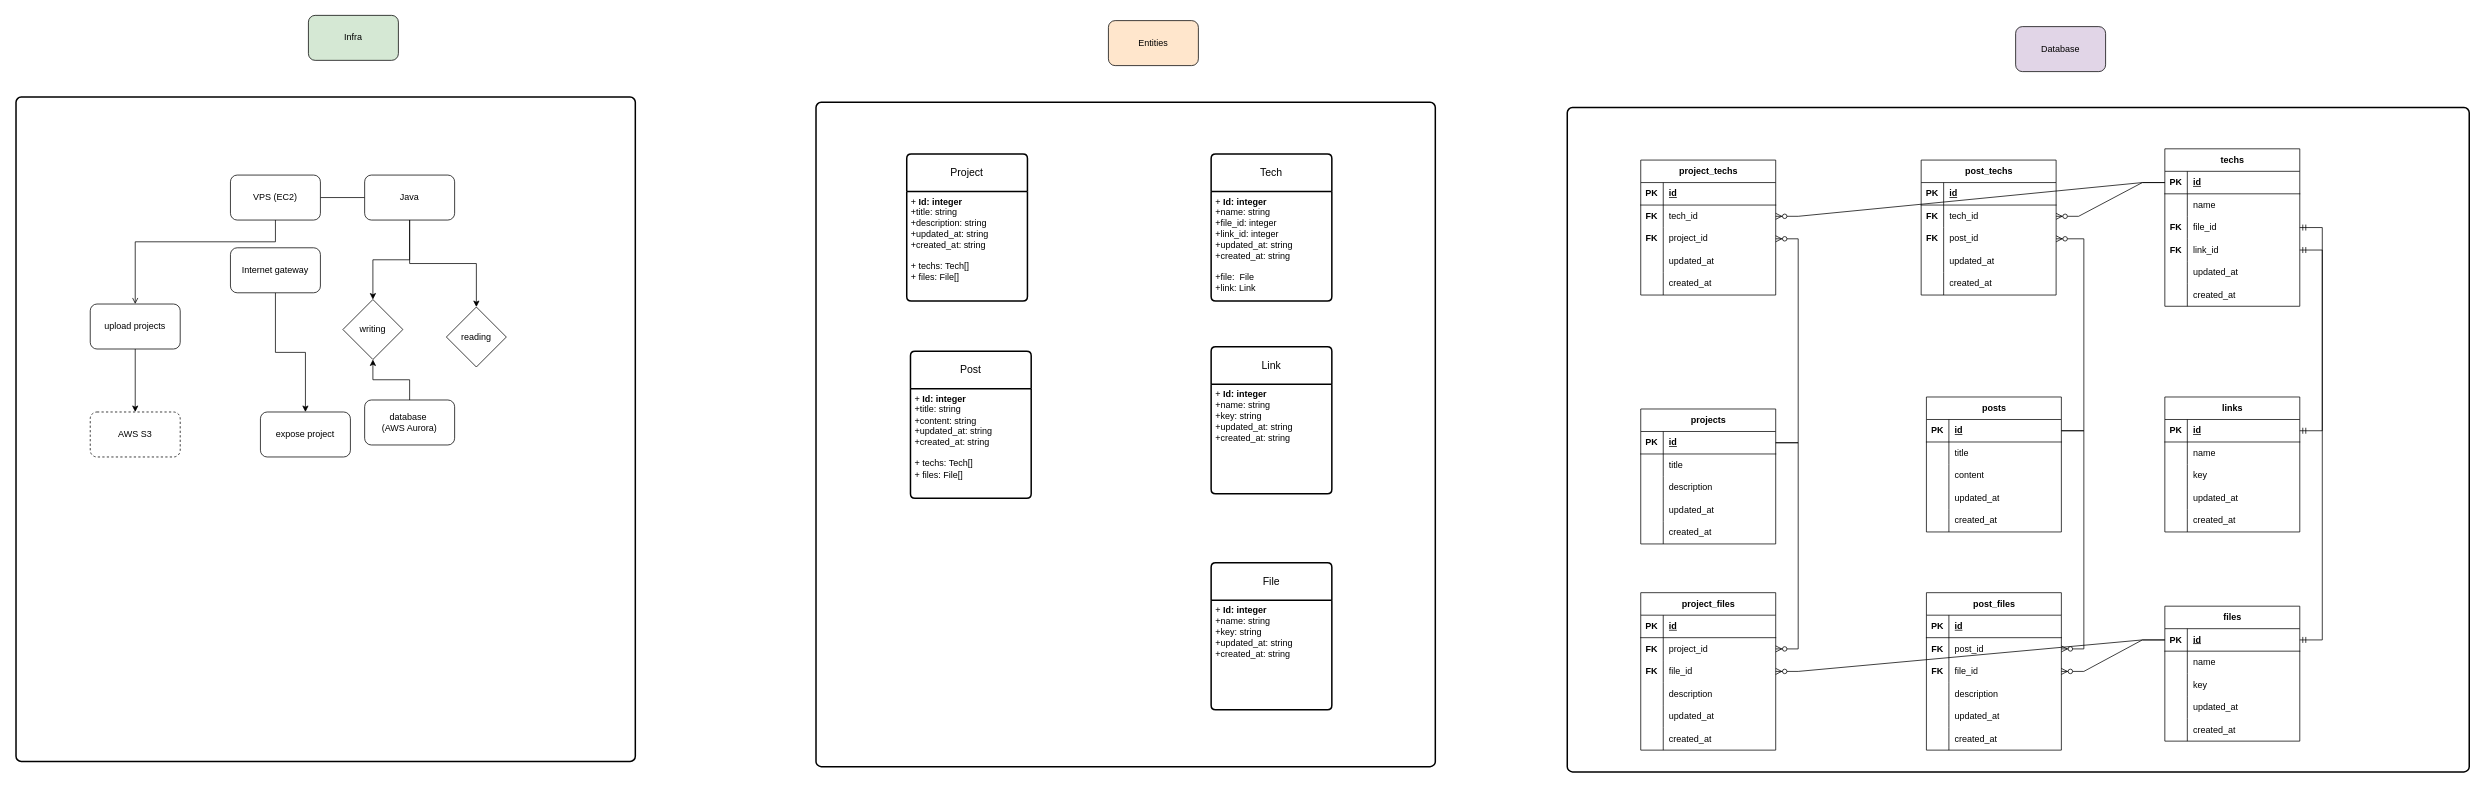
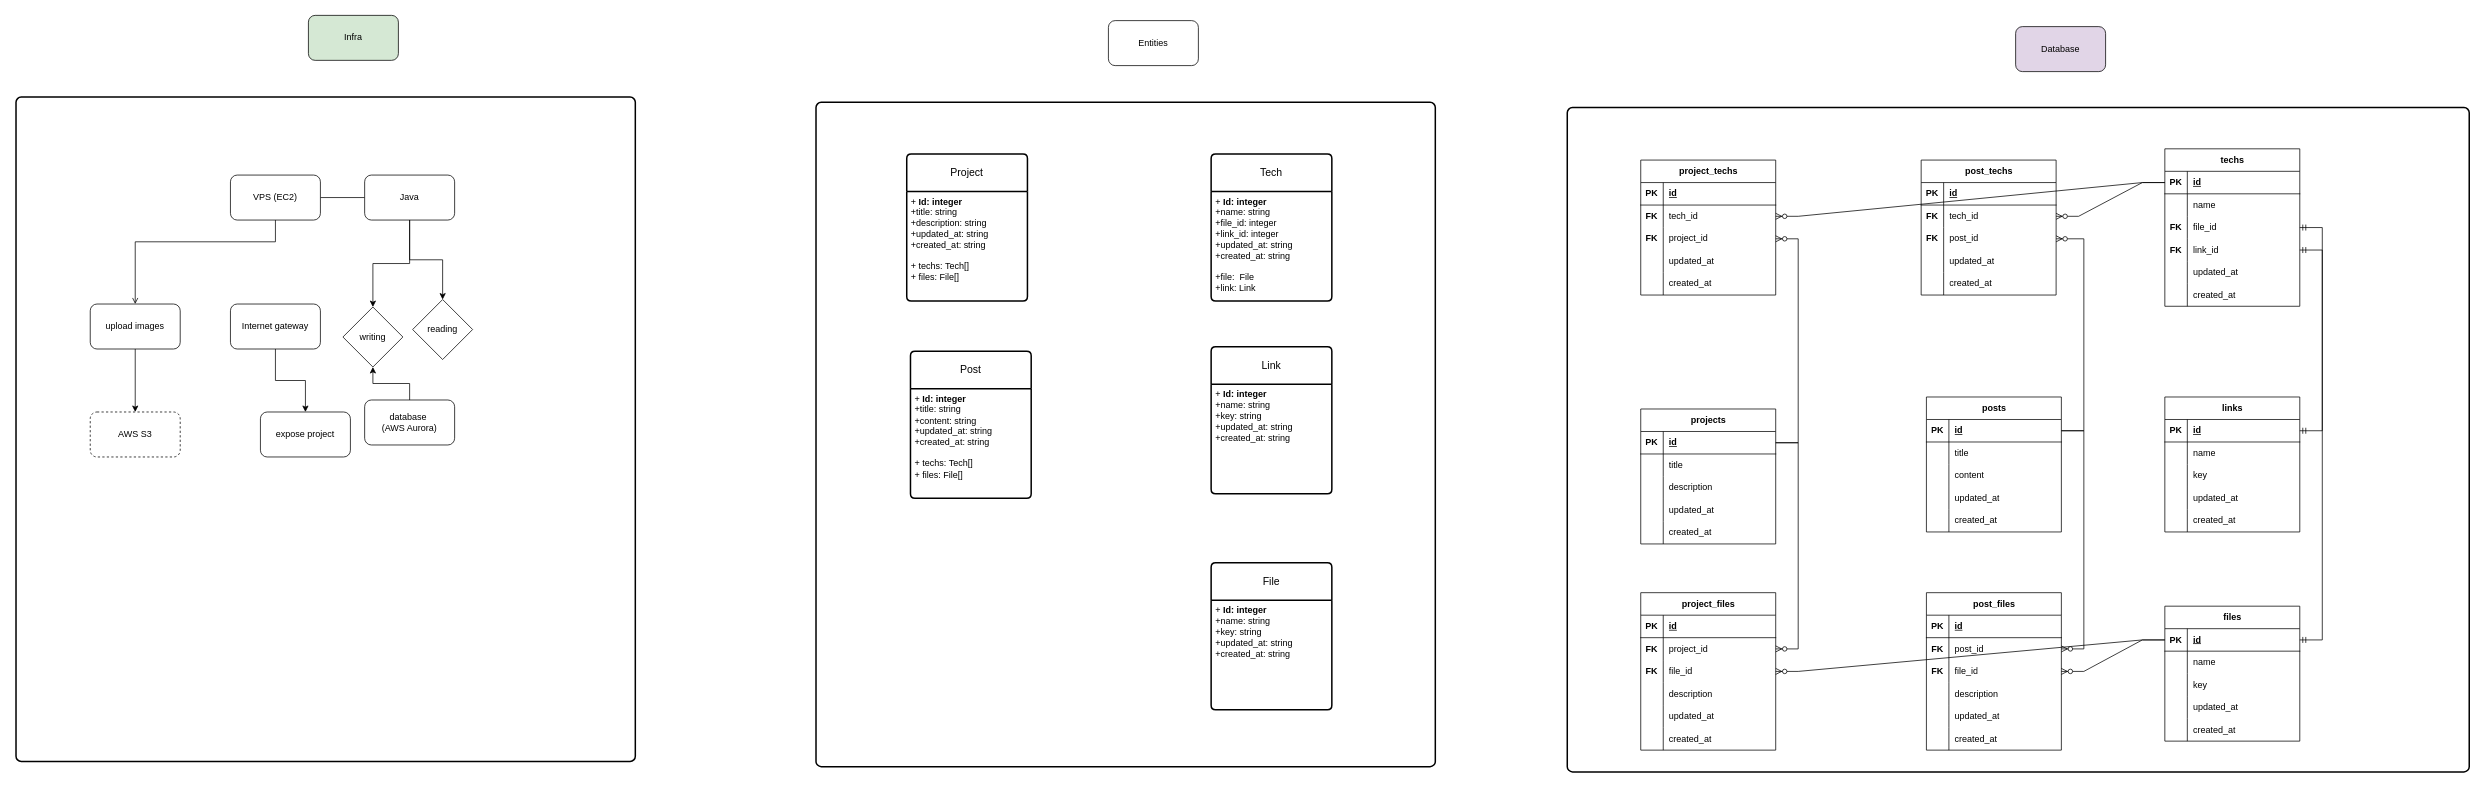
(1153, 43) -> (1153, 43)
(275, 270) -> (275, 327)
(135, 327) -> (135, 327)
(372, 330) -> (372, 337)
(476, 337) -> (442, 330)
